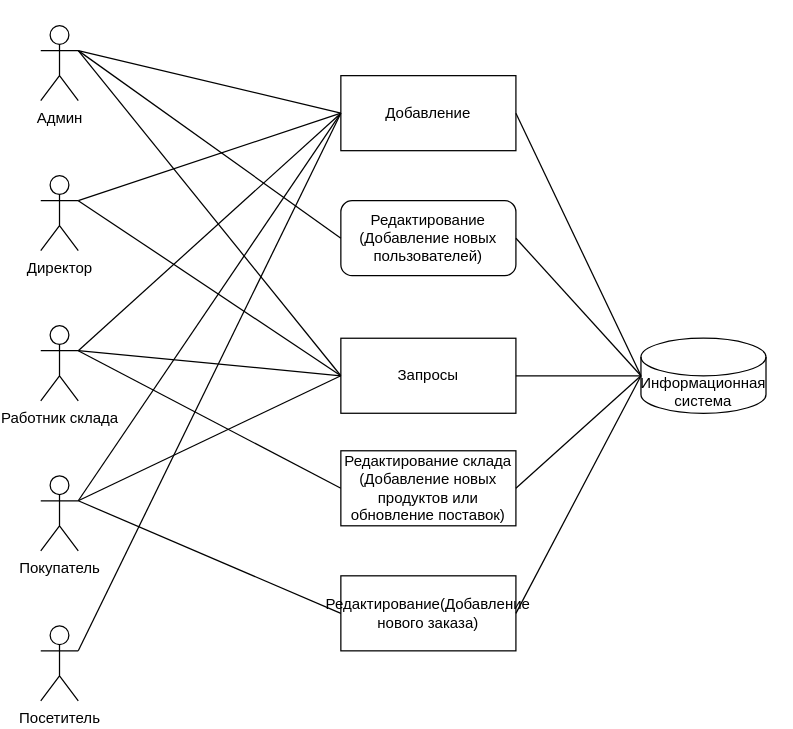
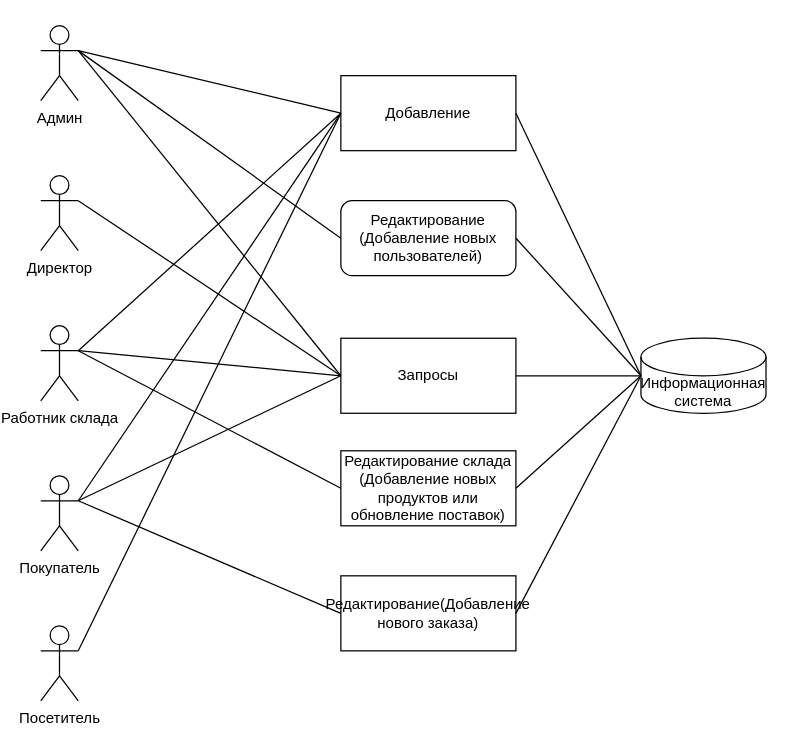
(207, 157) -> none
